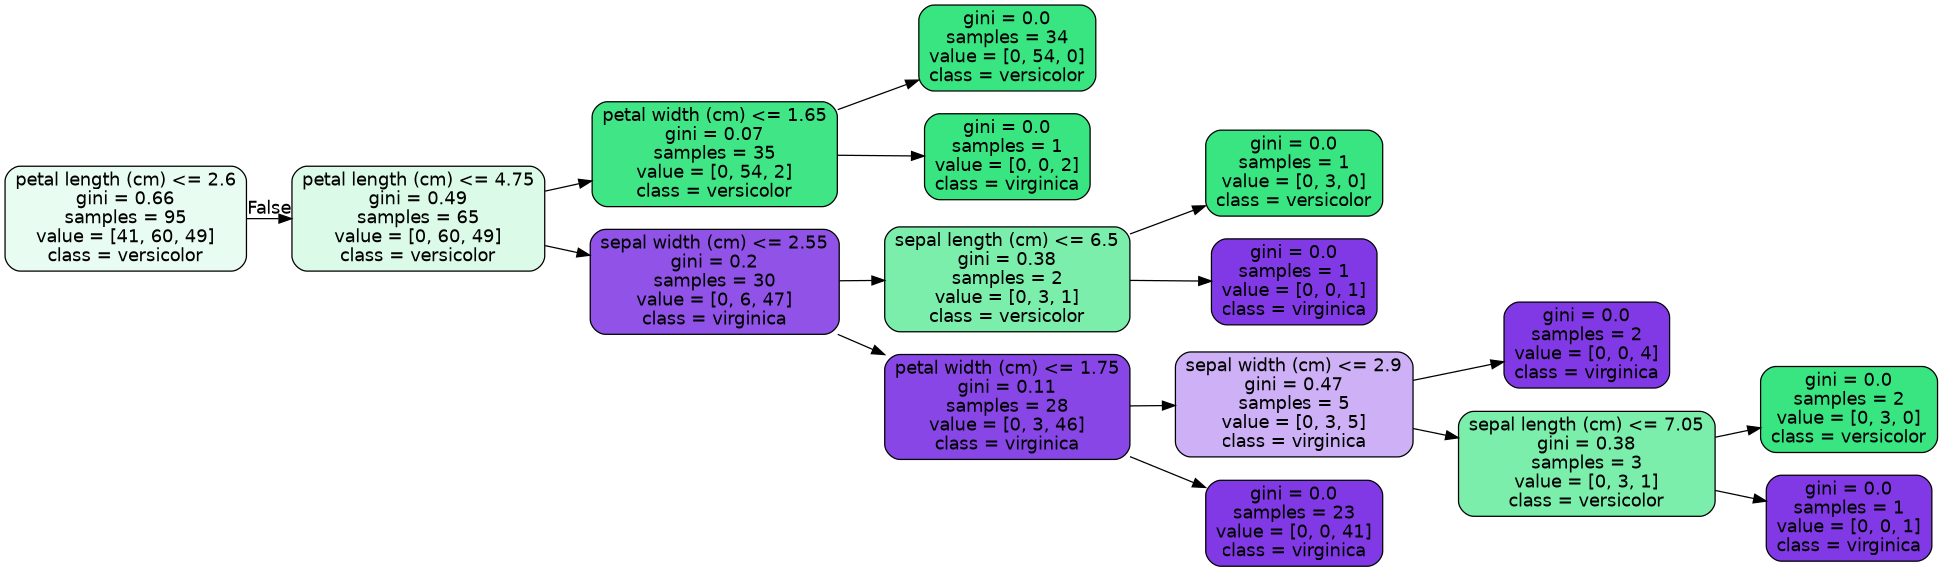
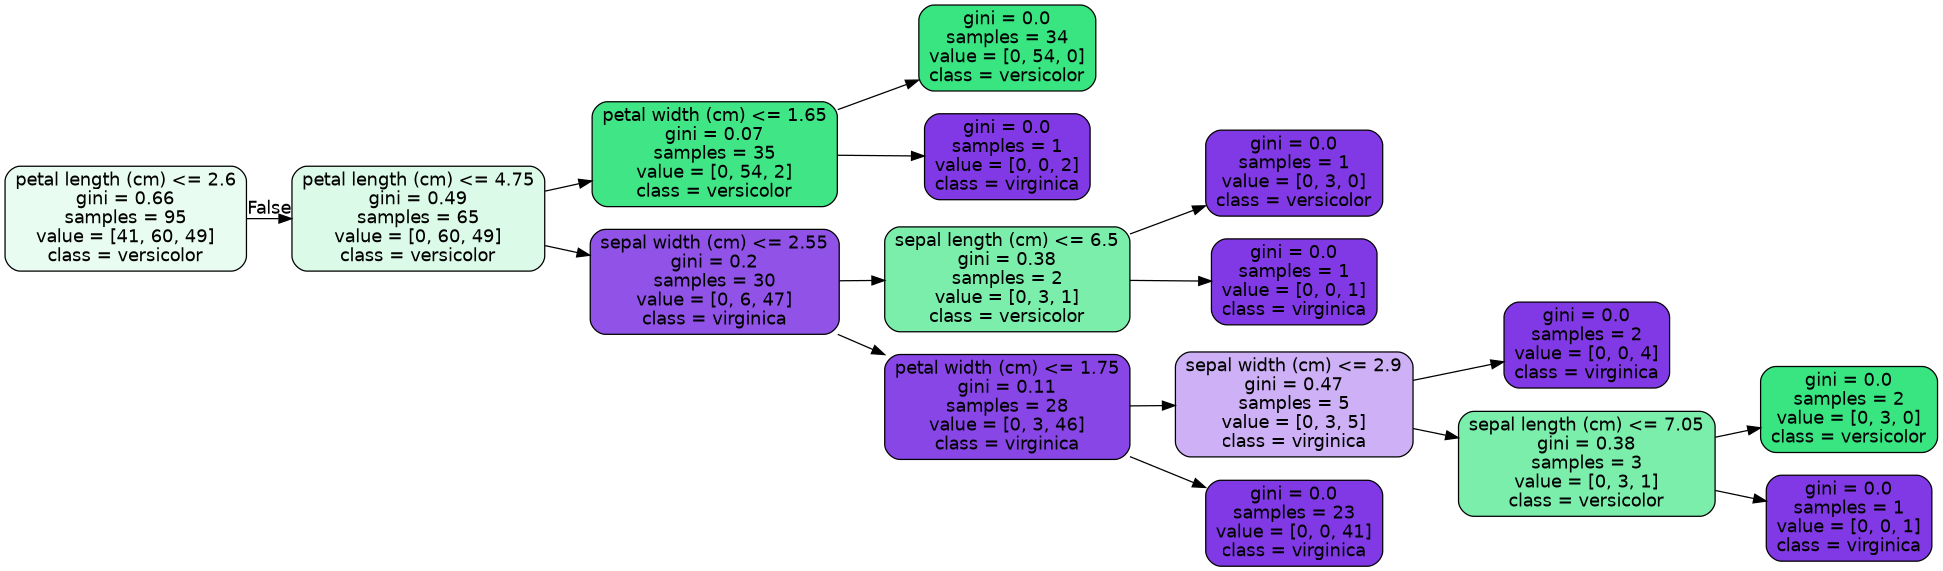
(1007, 157) -> (1007, 157)
(1294, 173) -> (1294, 173)
